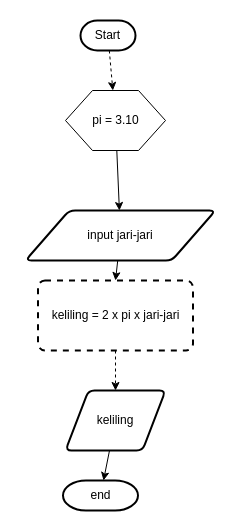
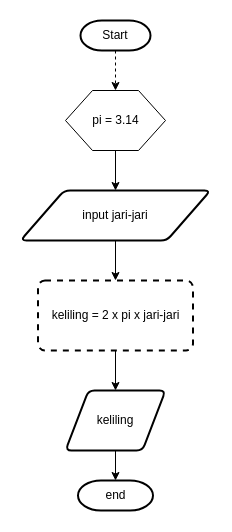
(108, 36) -> (116, 36)
(116, 121) -> (116, 121)
(121, 236) -> (116, 216)
(116, 367) -> (116, 367)
(101, 496) -> (116, 496)
